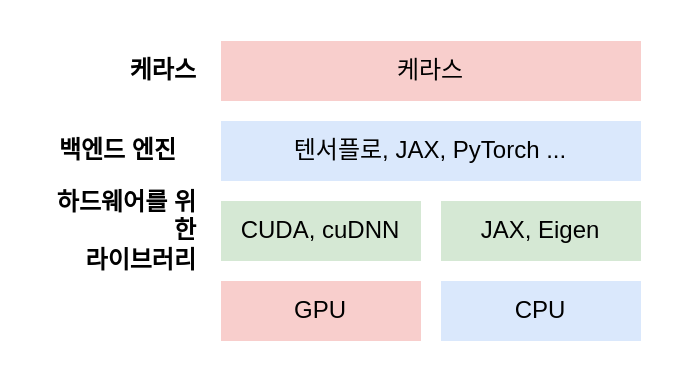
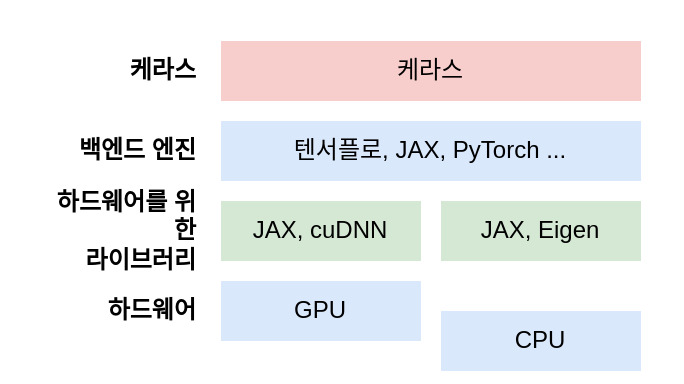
(101, 151) -> (121, 151)
(321, 231) -> (321, 231)
none -> (141, 311)
(321, 311) -> (321, 311)
(541, 311) -> (541, 341)
